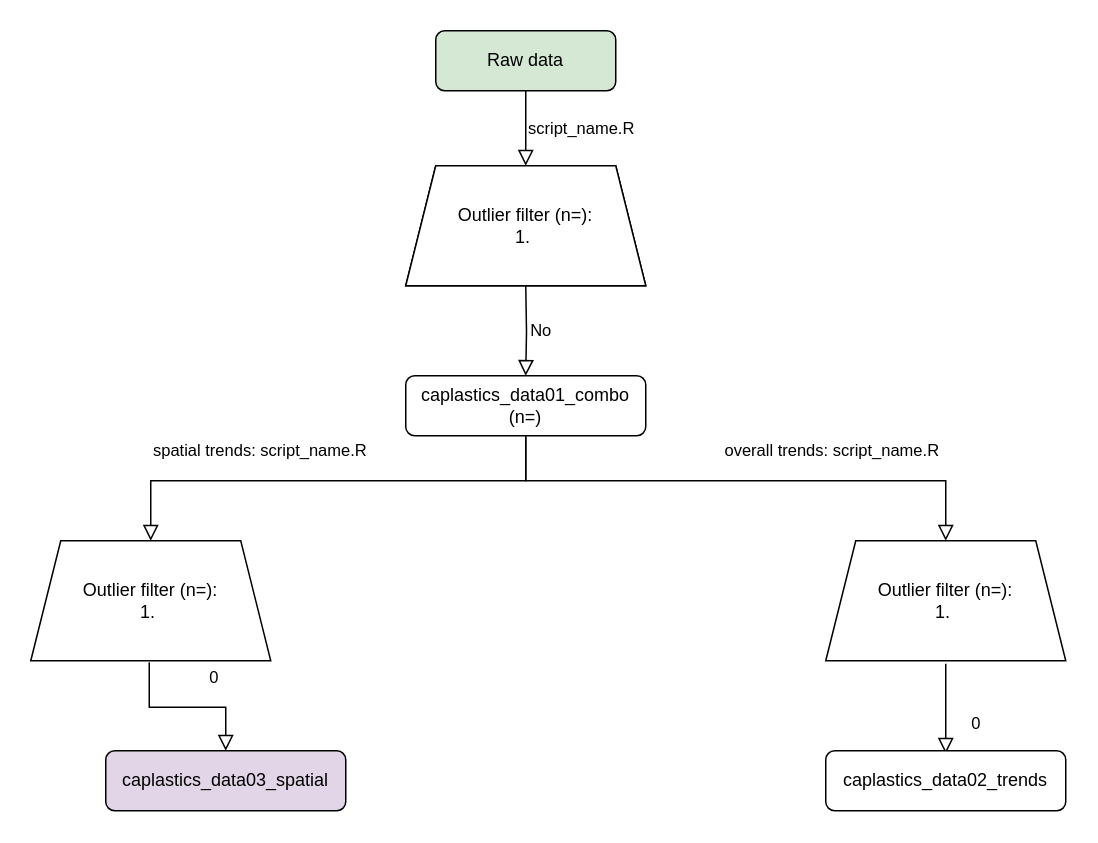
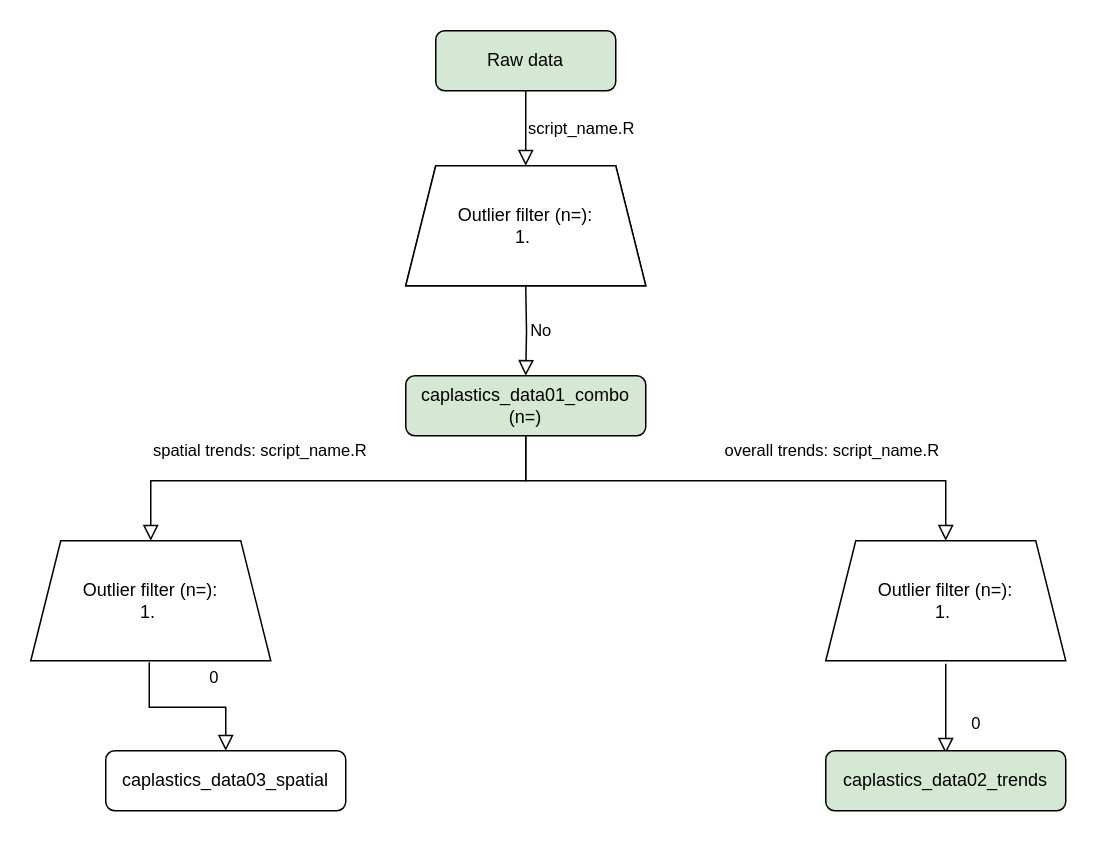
(526, 406) -> (526, 406)
(226, 781) -> (226, 781)
(946, 781) -> (946, 781)
